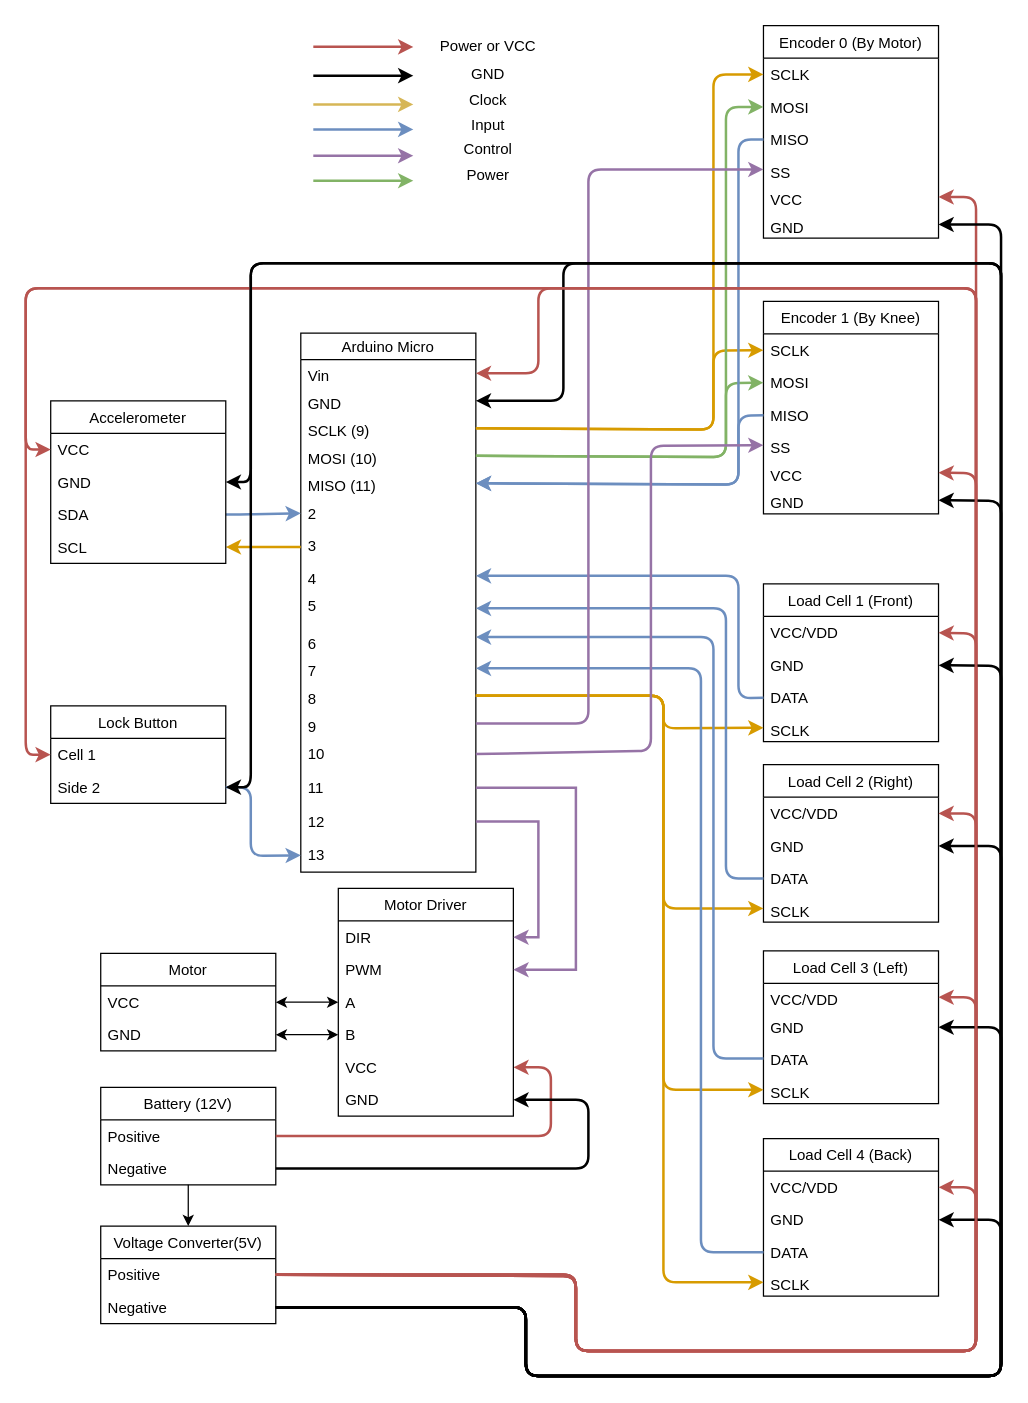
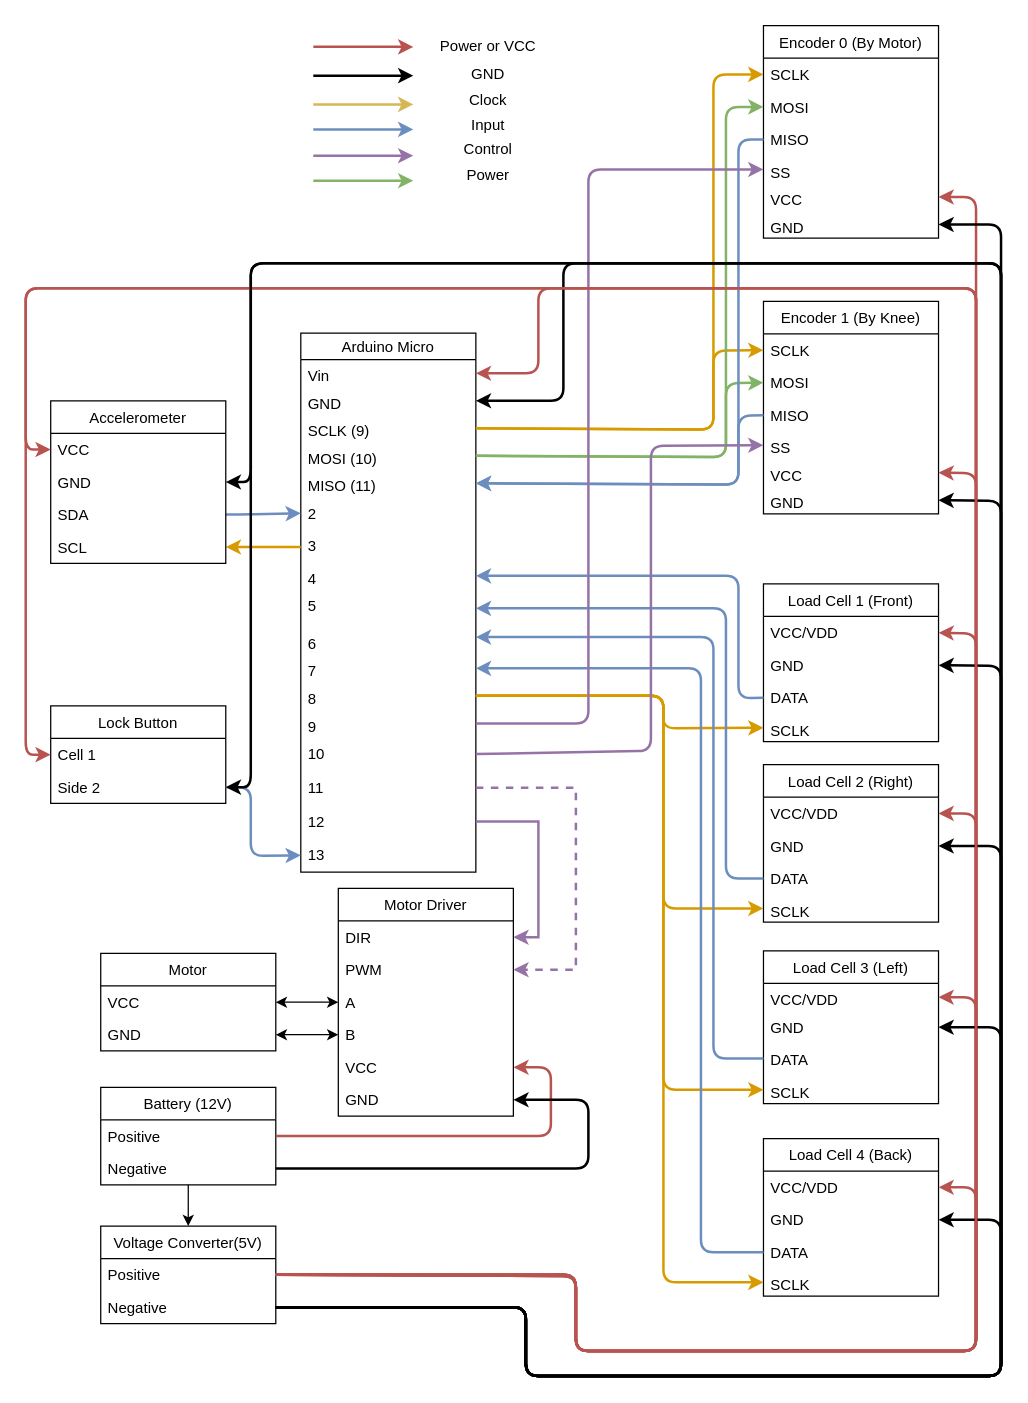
(576, 854) -> (576, 854)
